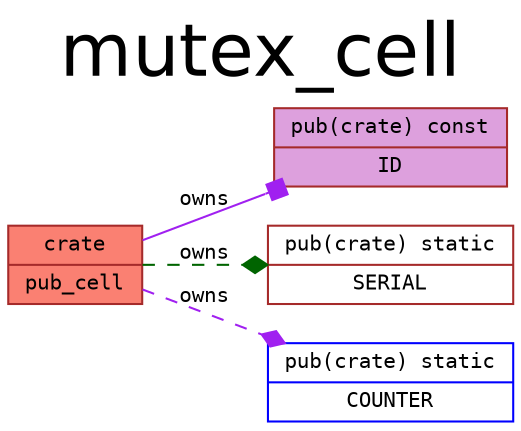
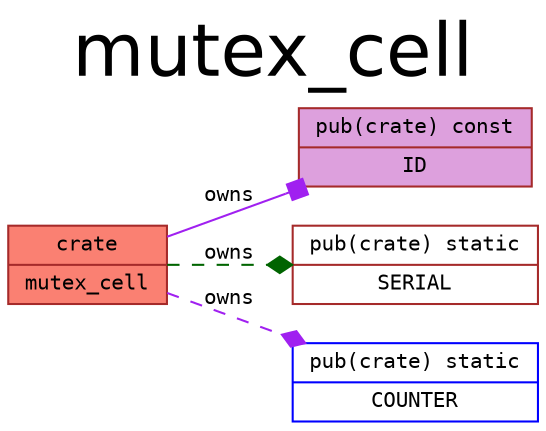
(75, 283) -> (88, 283)
